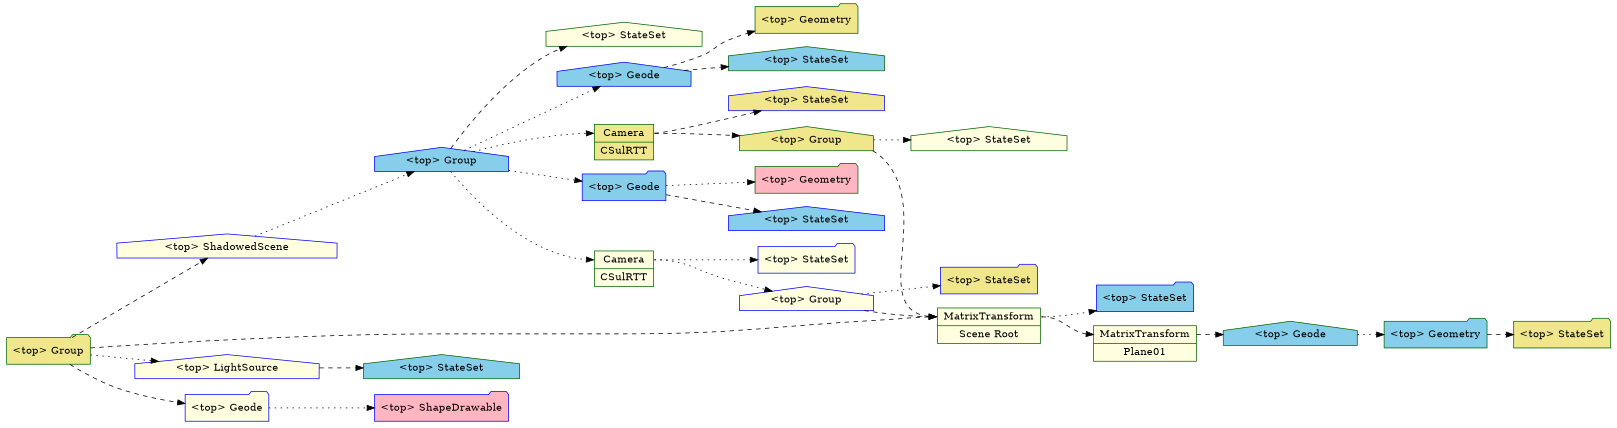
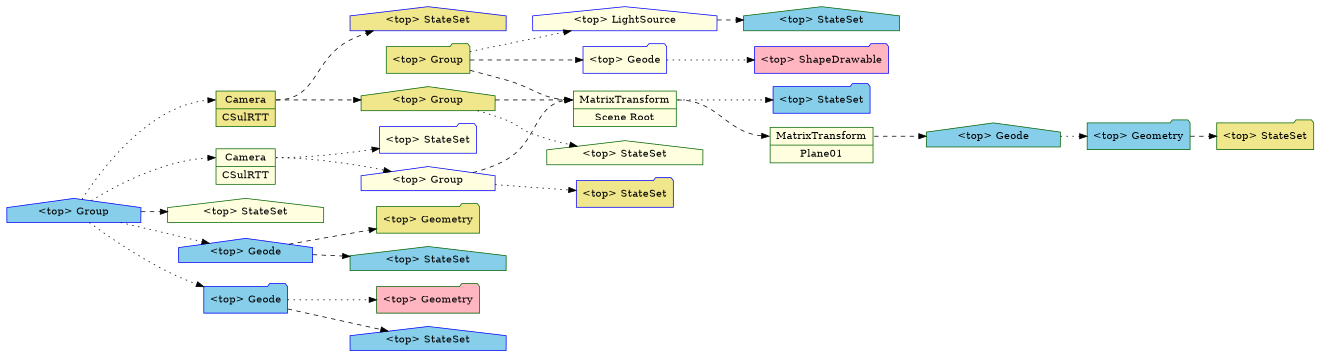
(227, 247) -> none
